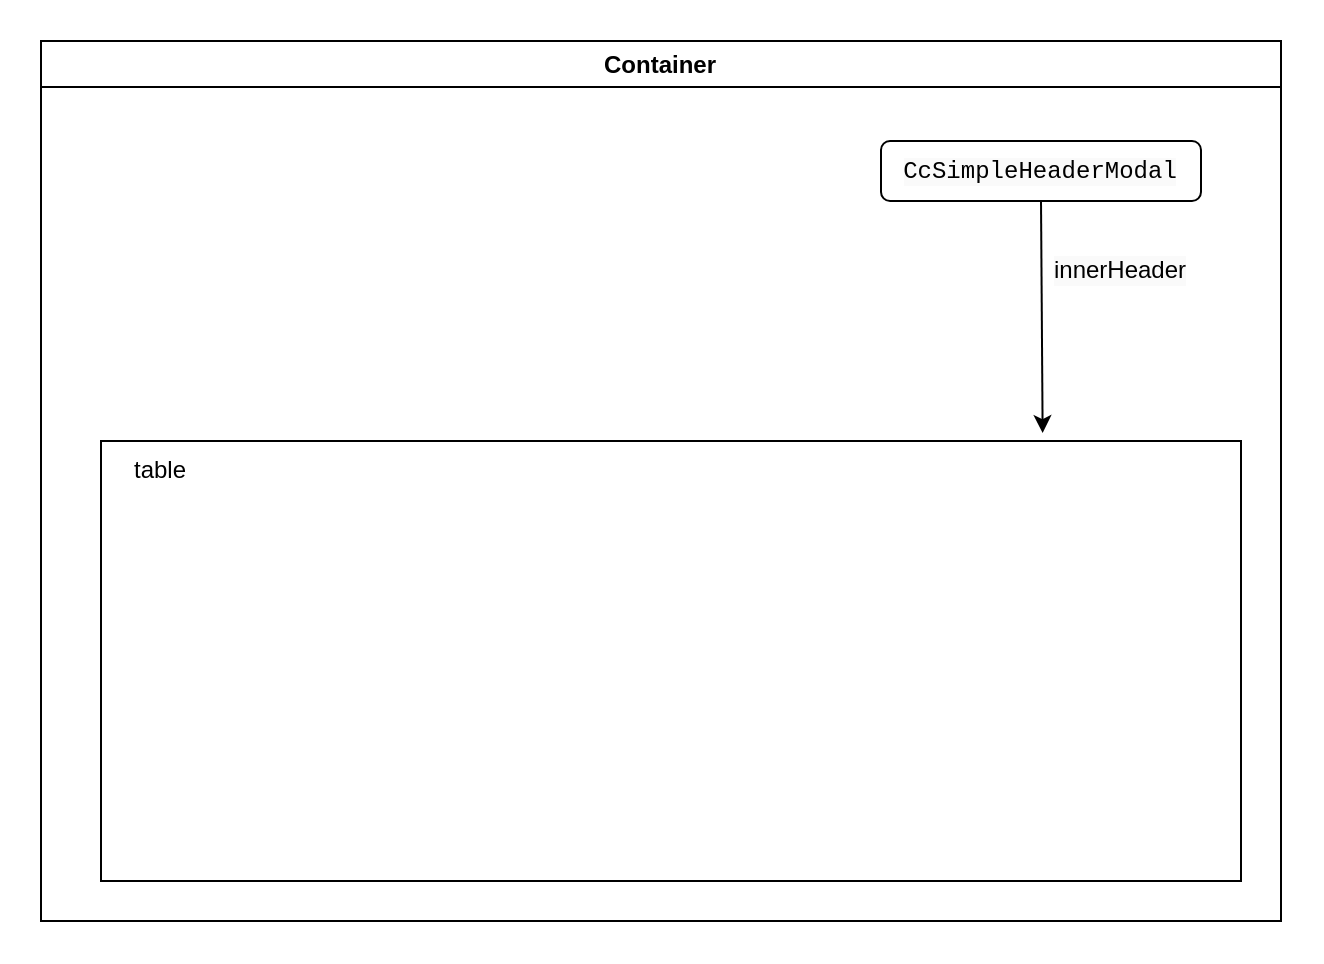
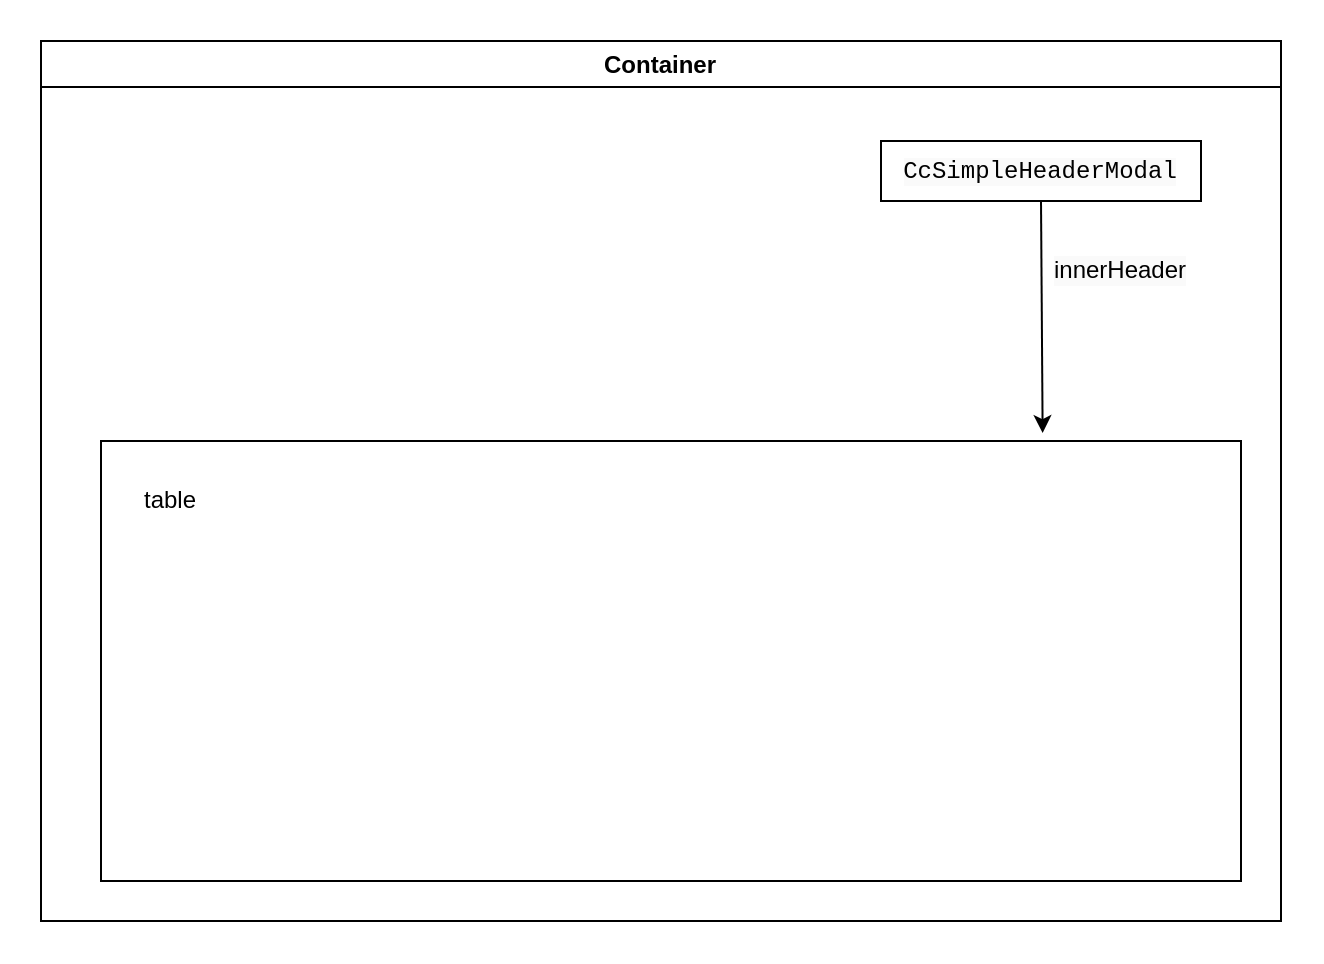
(1041, 171) -> (1041, 171)
(161, 471) -> (171, 501)
